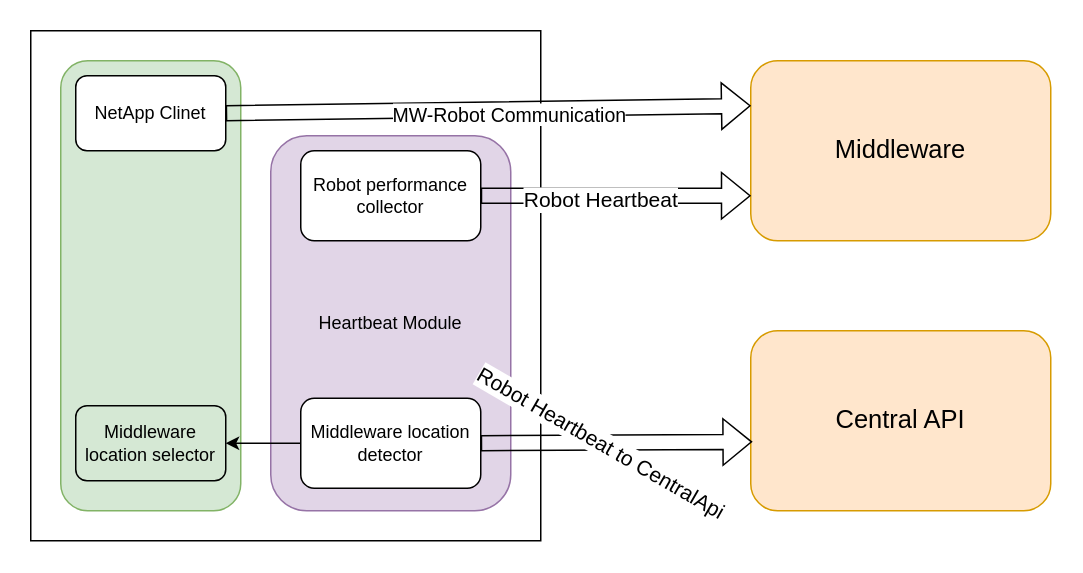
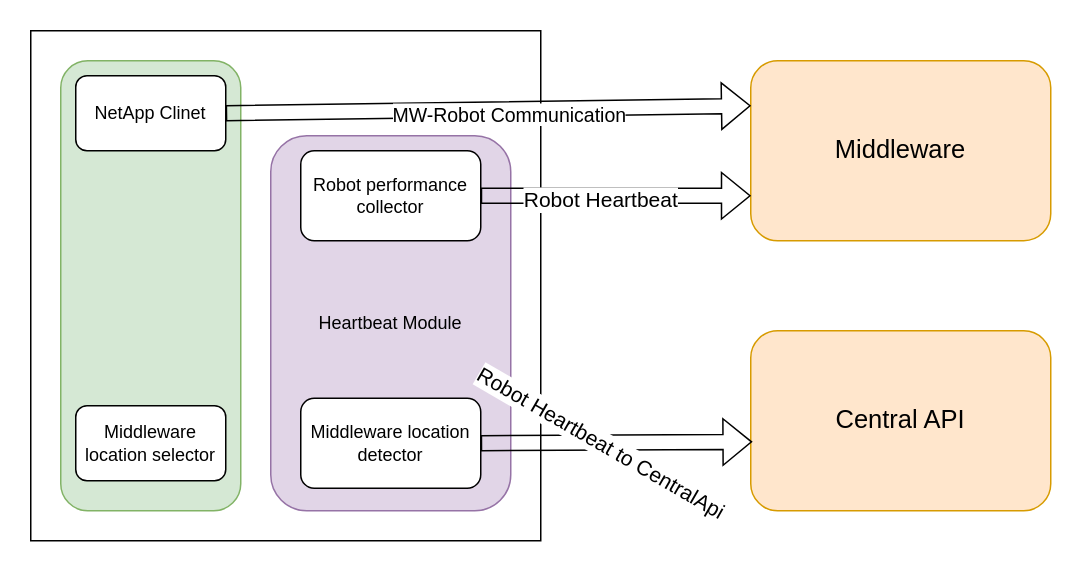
(151, 443) -> (151, 443)
(269, 443) -> none
